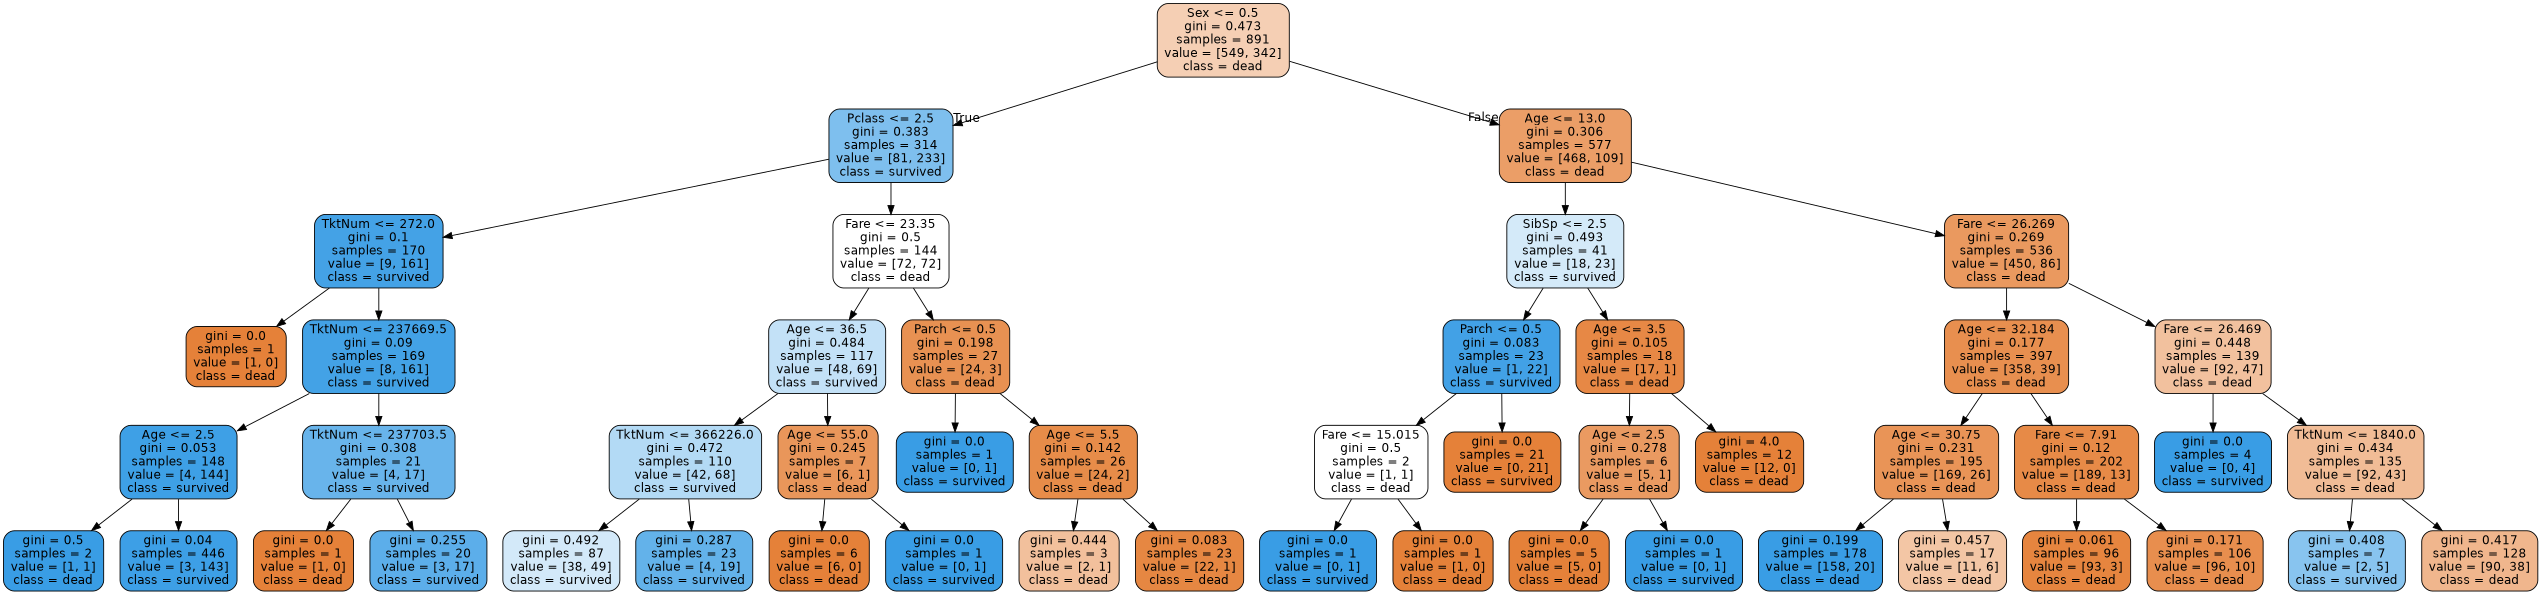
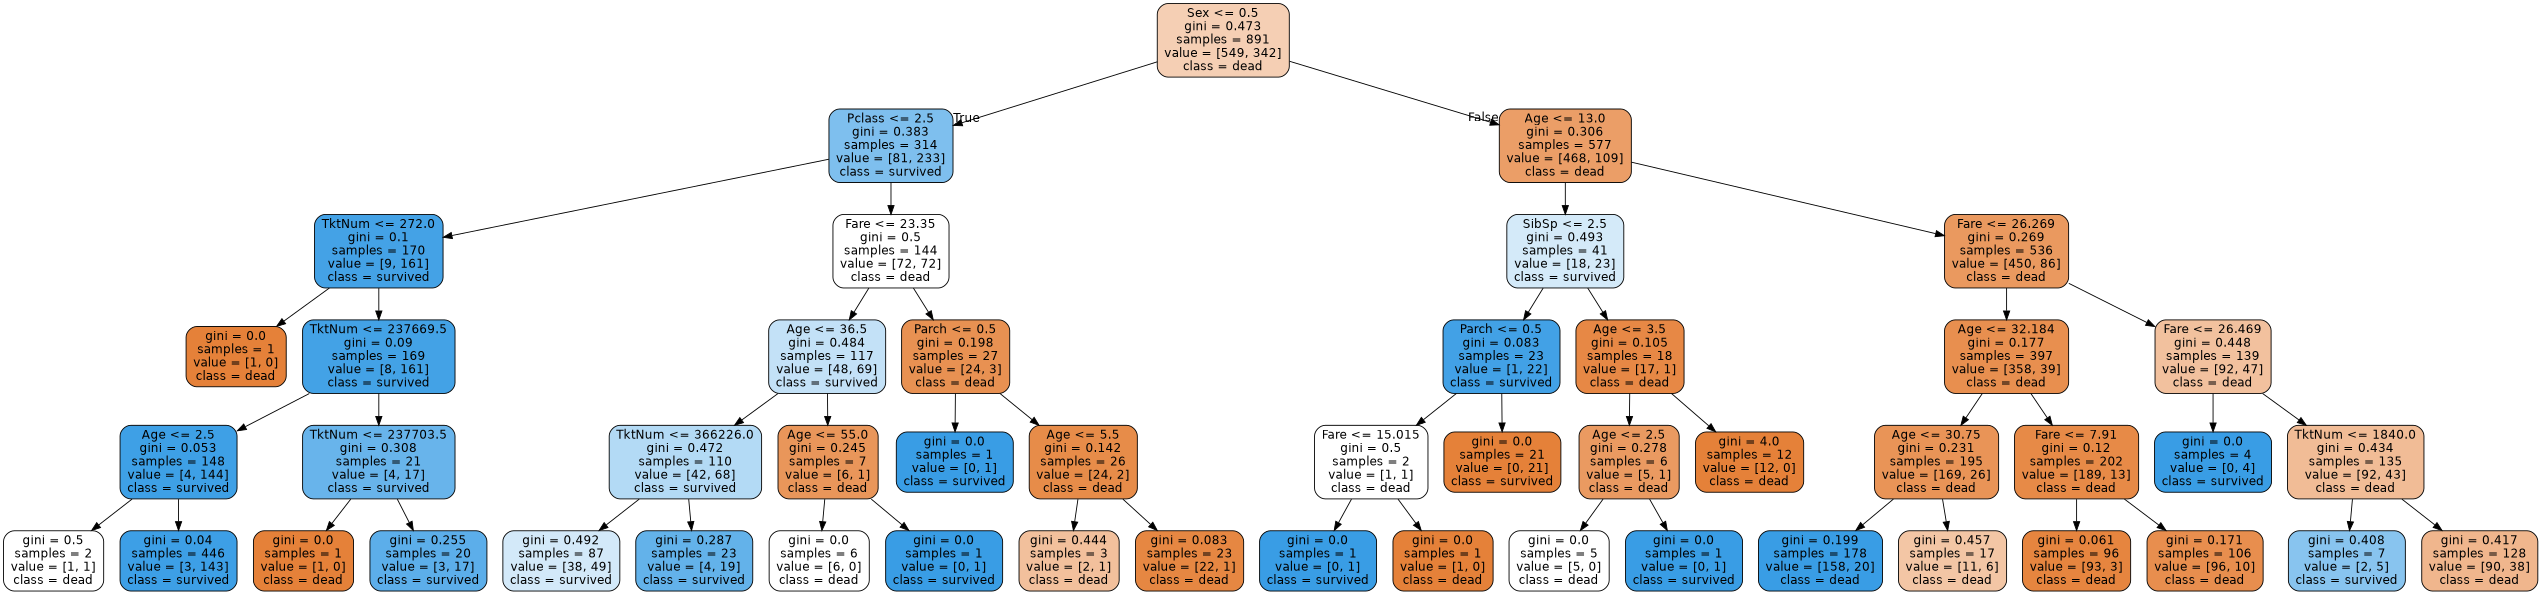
(54, 561) -> (54, 561)
(819, 561) -> (819, 561)
(1559, 561) -> (1559, 561)
